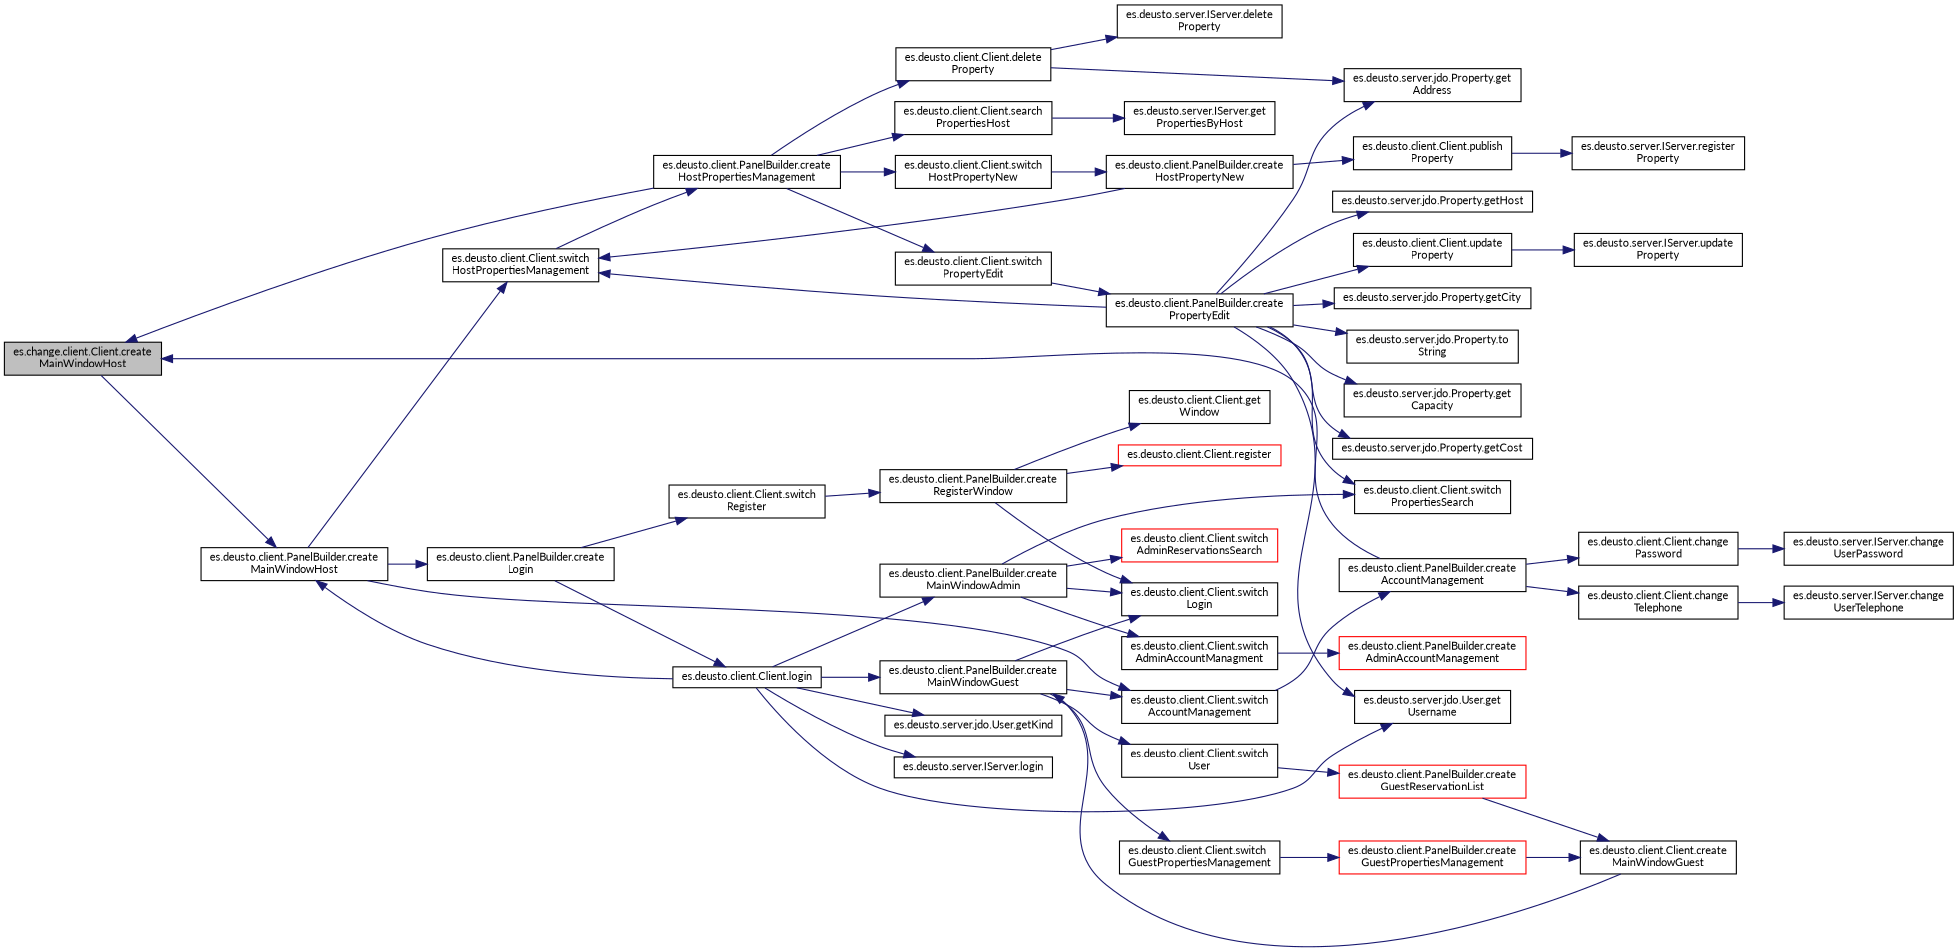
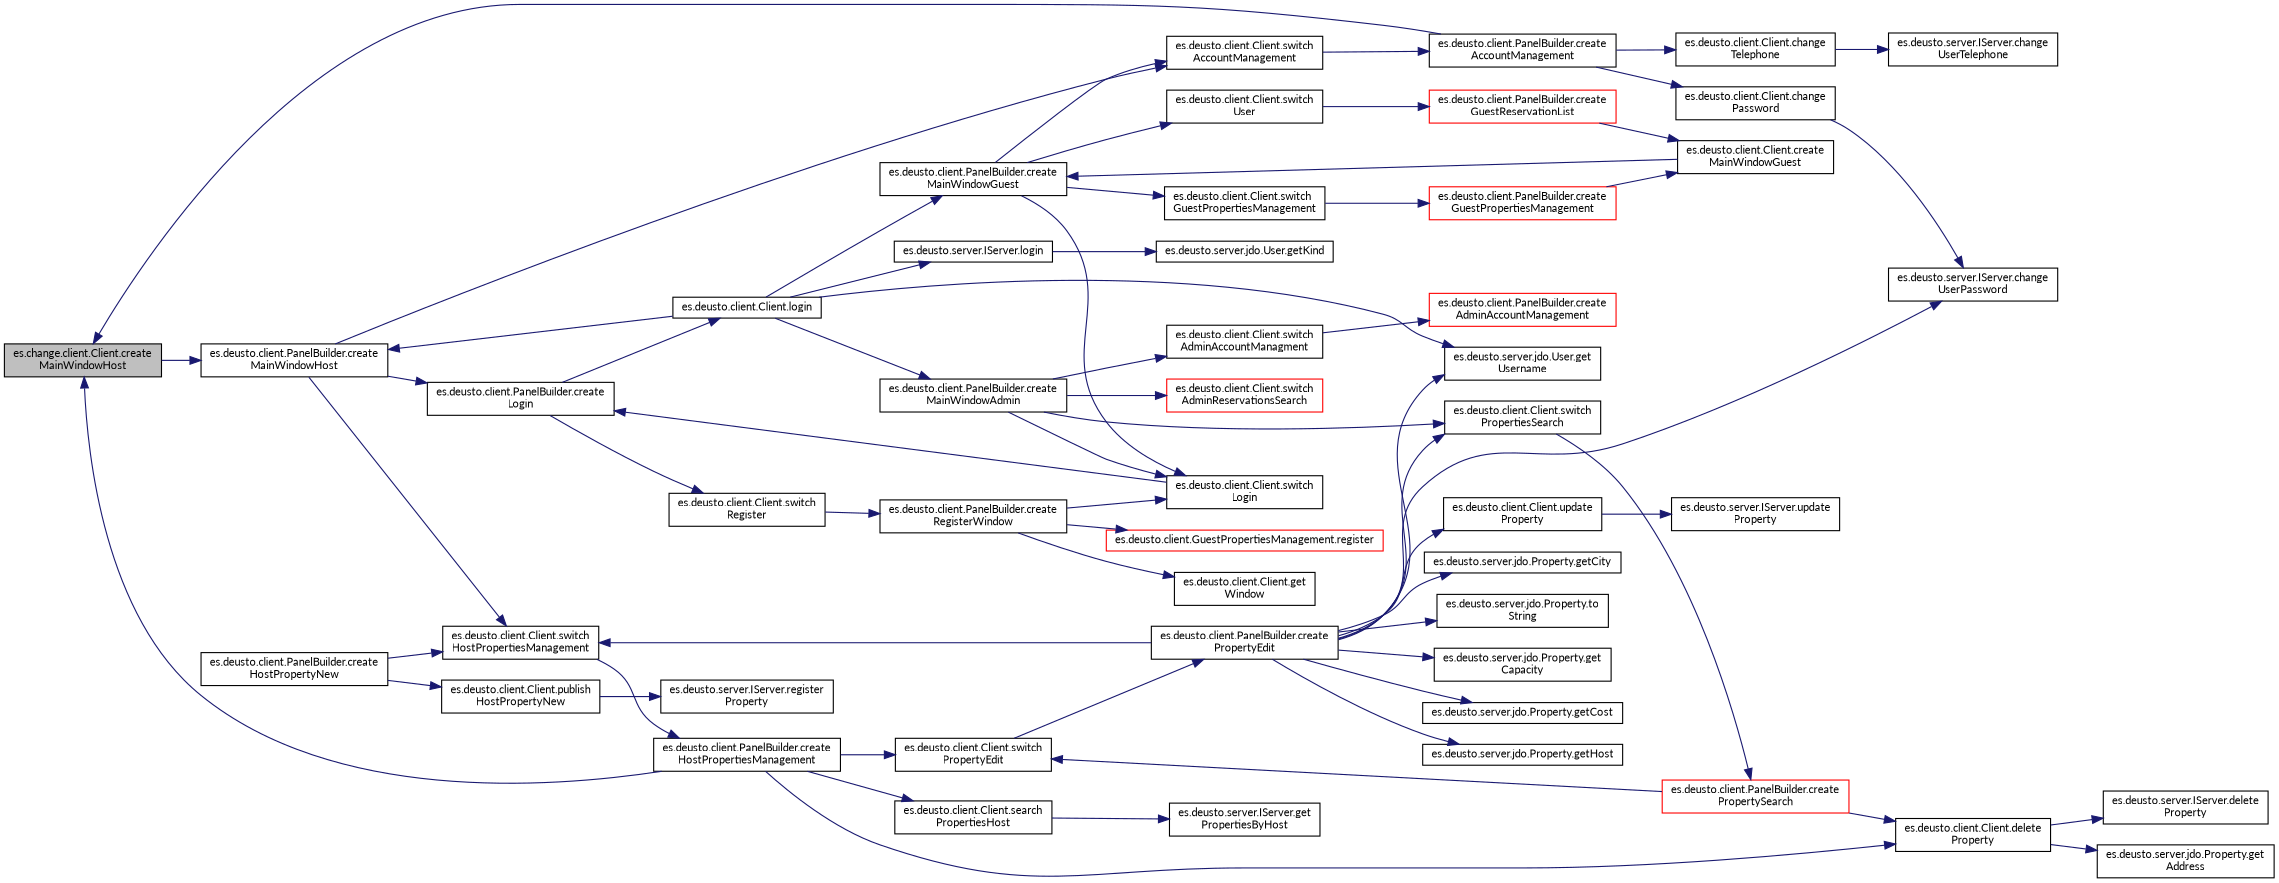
(1433, 153) -> (521, 697)
(973, 172) -> none
(1293, 200) -> (1574, 453)
none -> (896, 447)
(1200, 455) -> (1245, 541)
(855, 700) -> (1099, 252)
none -> (1756, 797)
